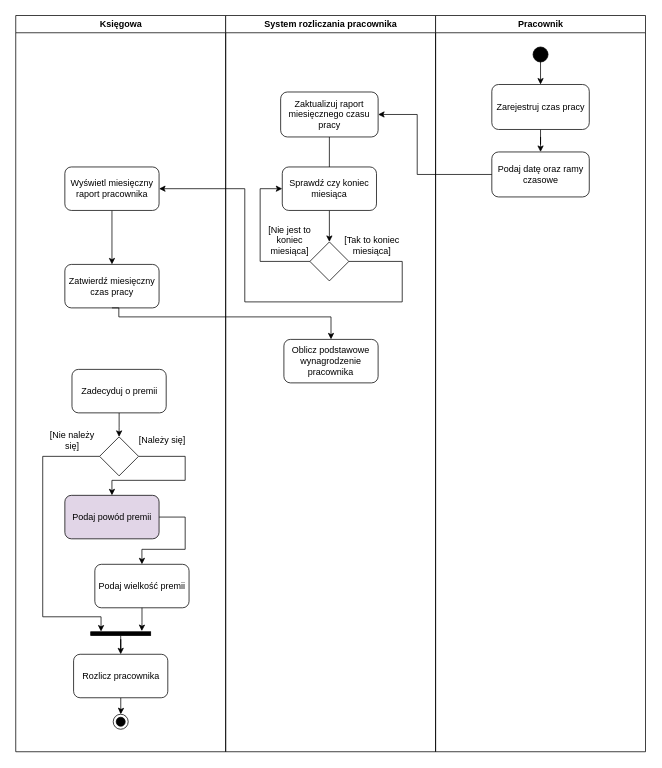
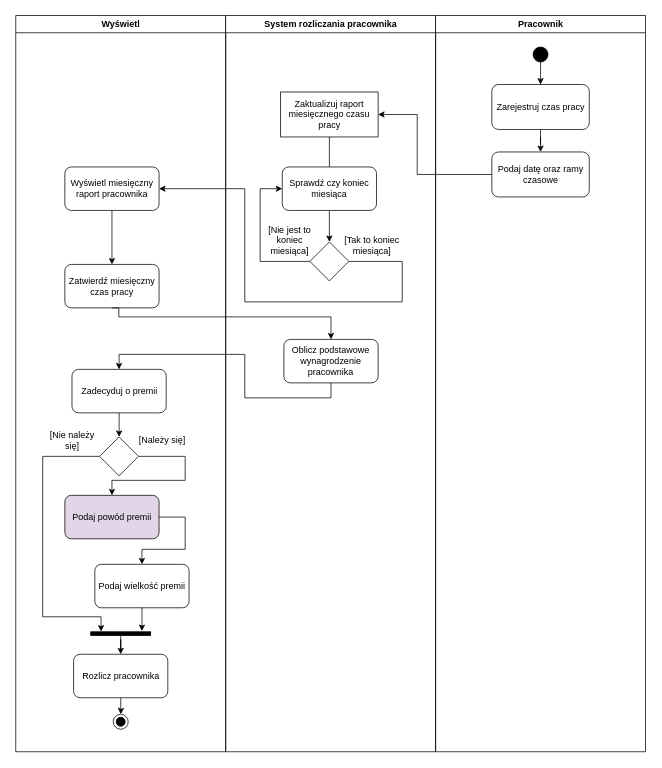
(121, 24) -> (121, 24)
(330, 114) -> (330, 114)
none -> (200, 354)
